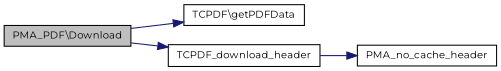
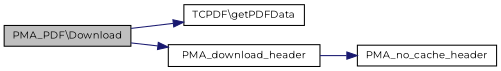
(244, 56) -> (244, 56)
